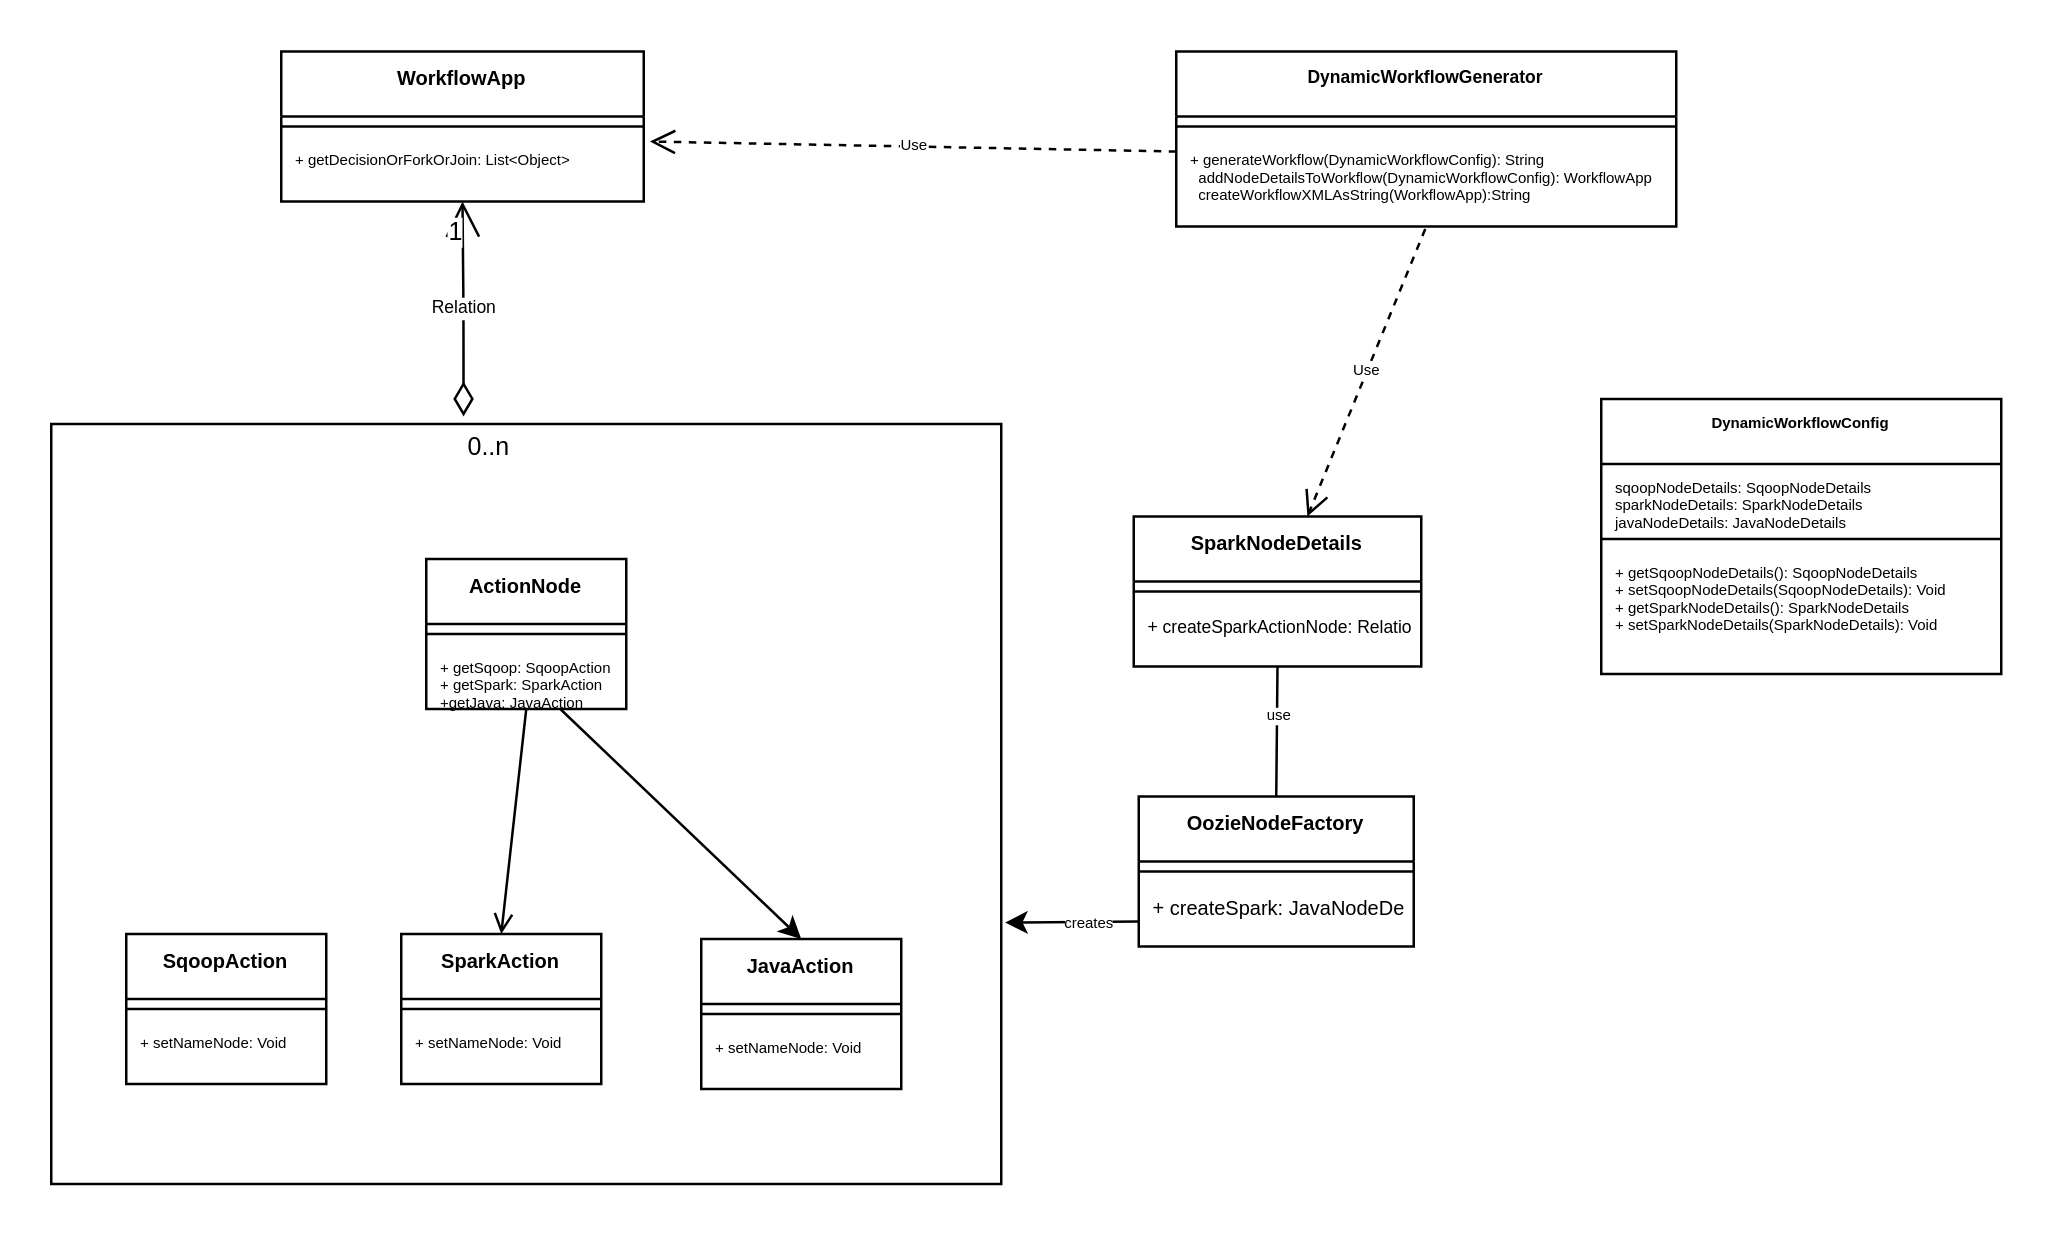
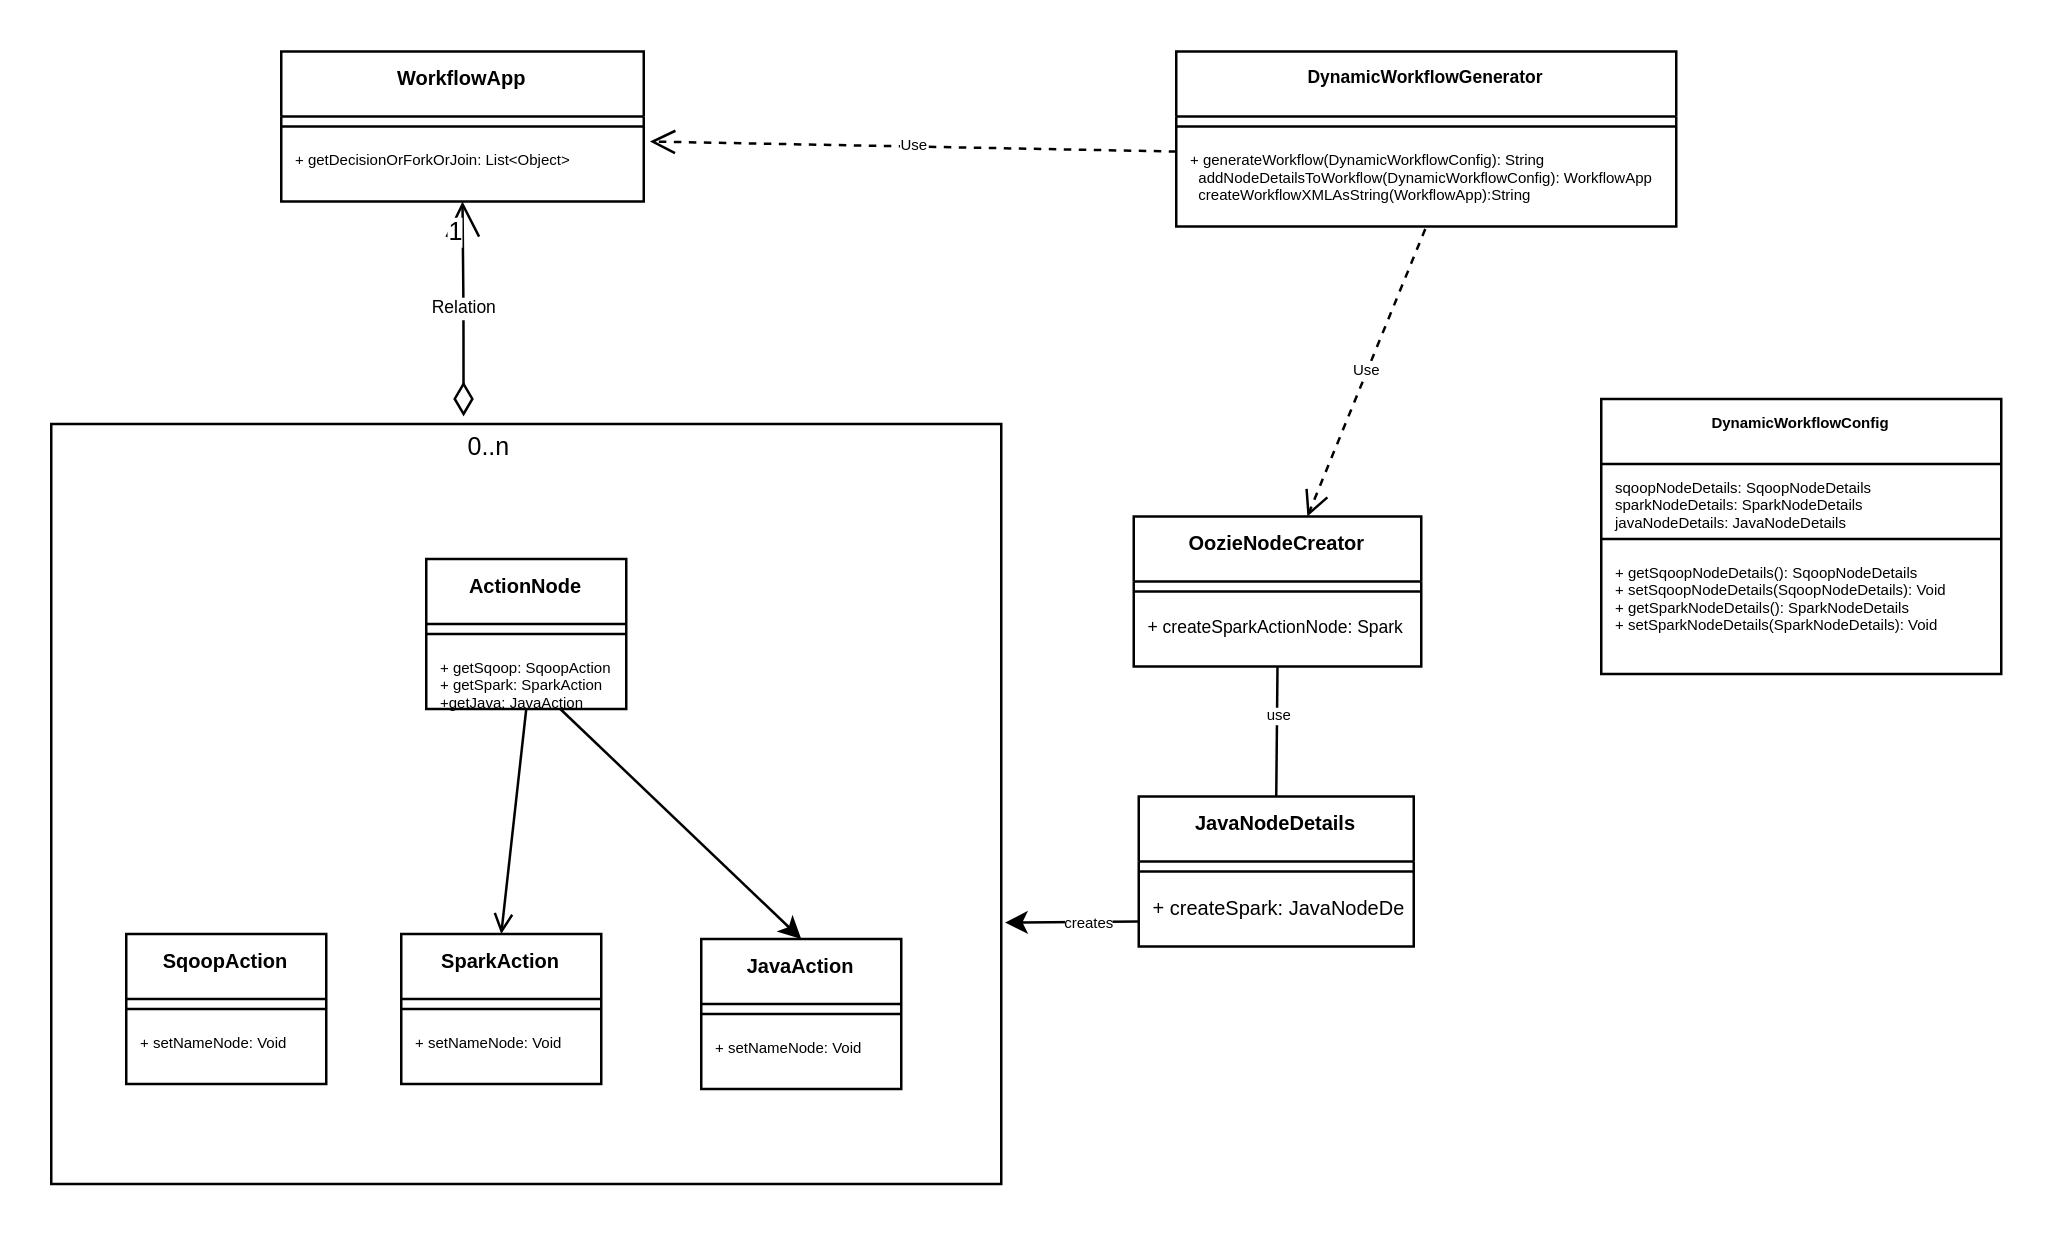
(1276, 543) -> (1276, 543)
(1296, 627) -> (1285, 627)
(1275, 823) -> (1275, 823)
